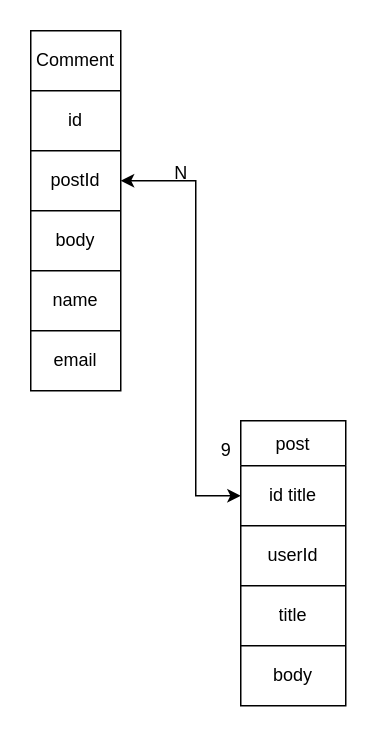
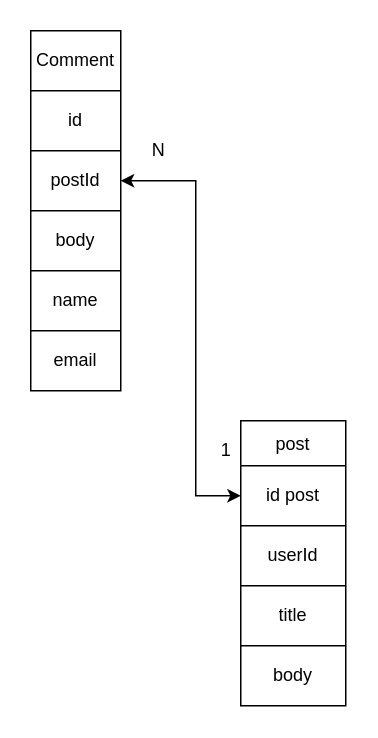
(181, 173) -> (158, 151)
(227, 451) -> (227, 451)
(293, 496) -> (293, 496)
